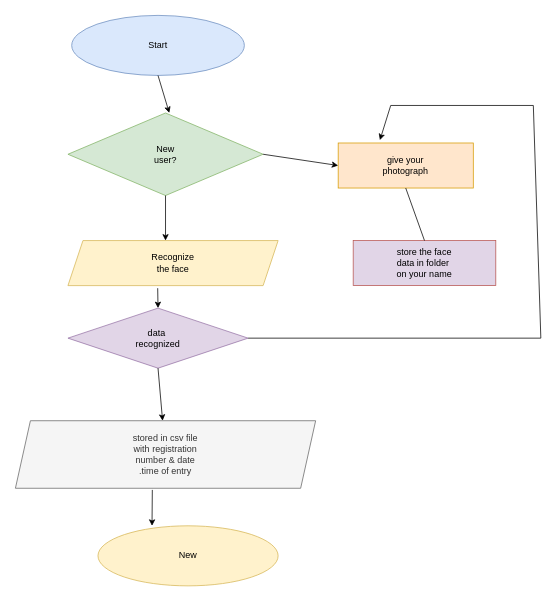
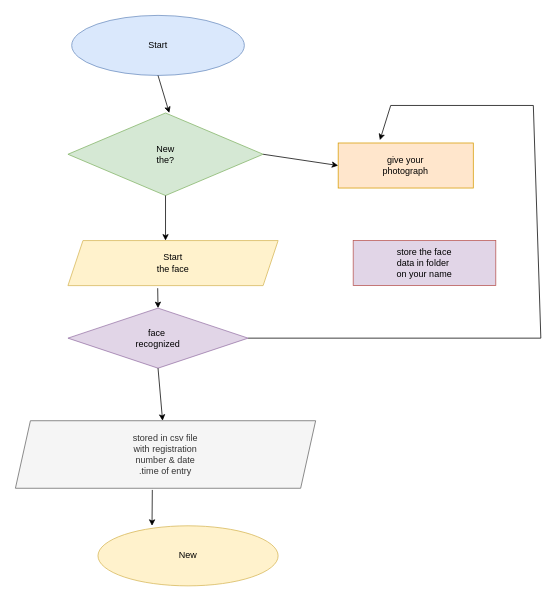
(165, 154) -> (165, 154)
(415, 215) -> none
(173, 263) -> (173, 263)
(158, 338) -> (158, 338)
